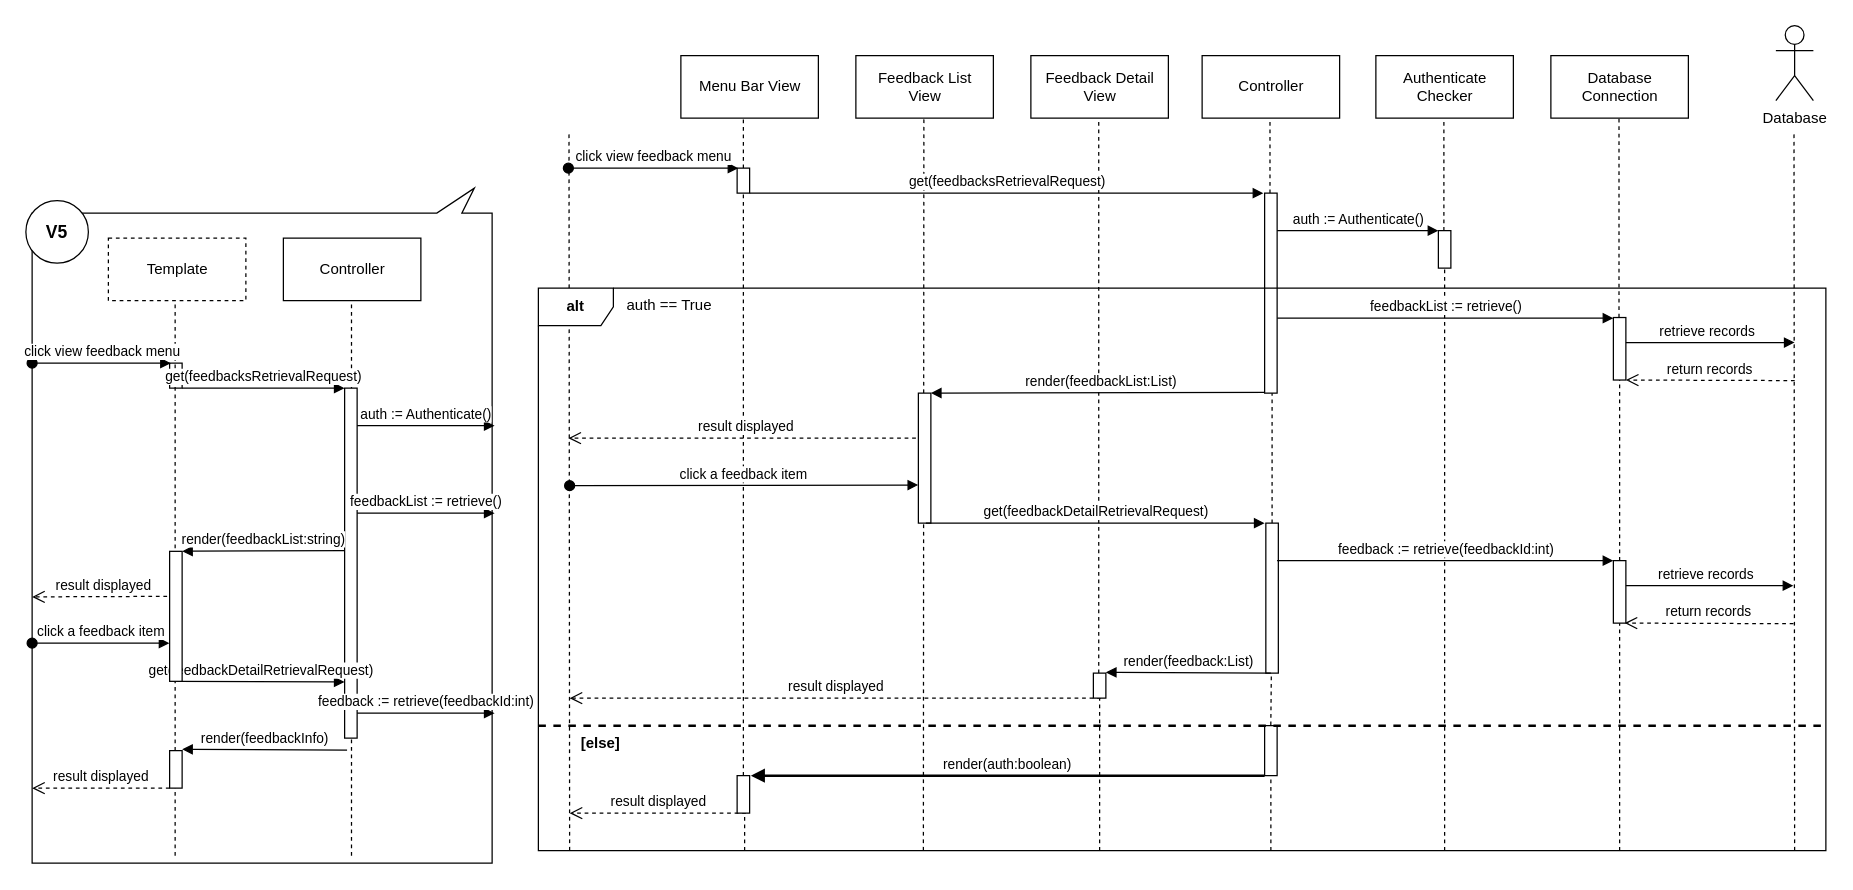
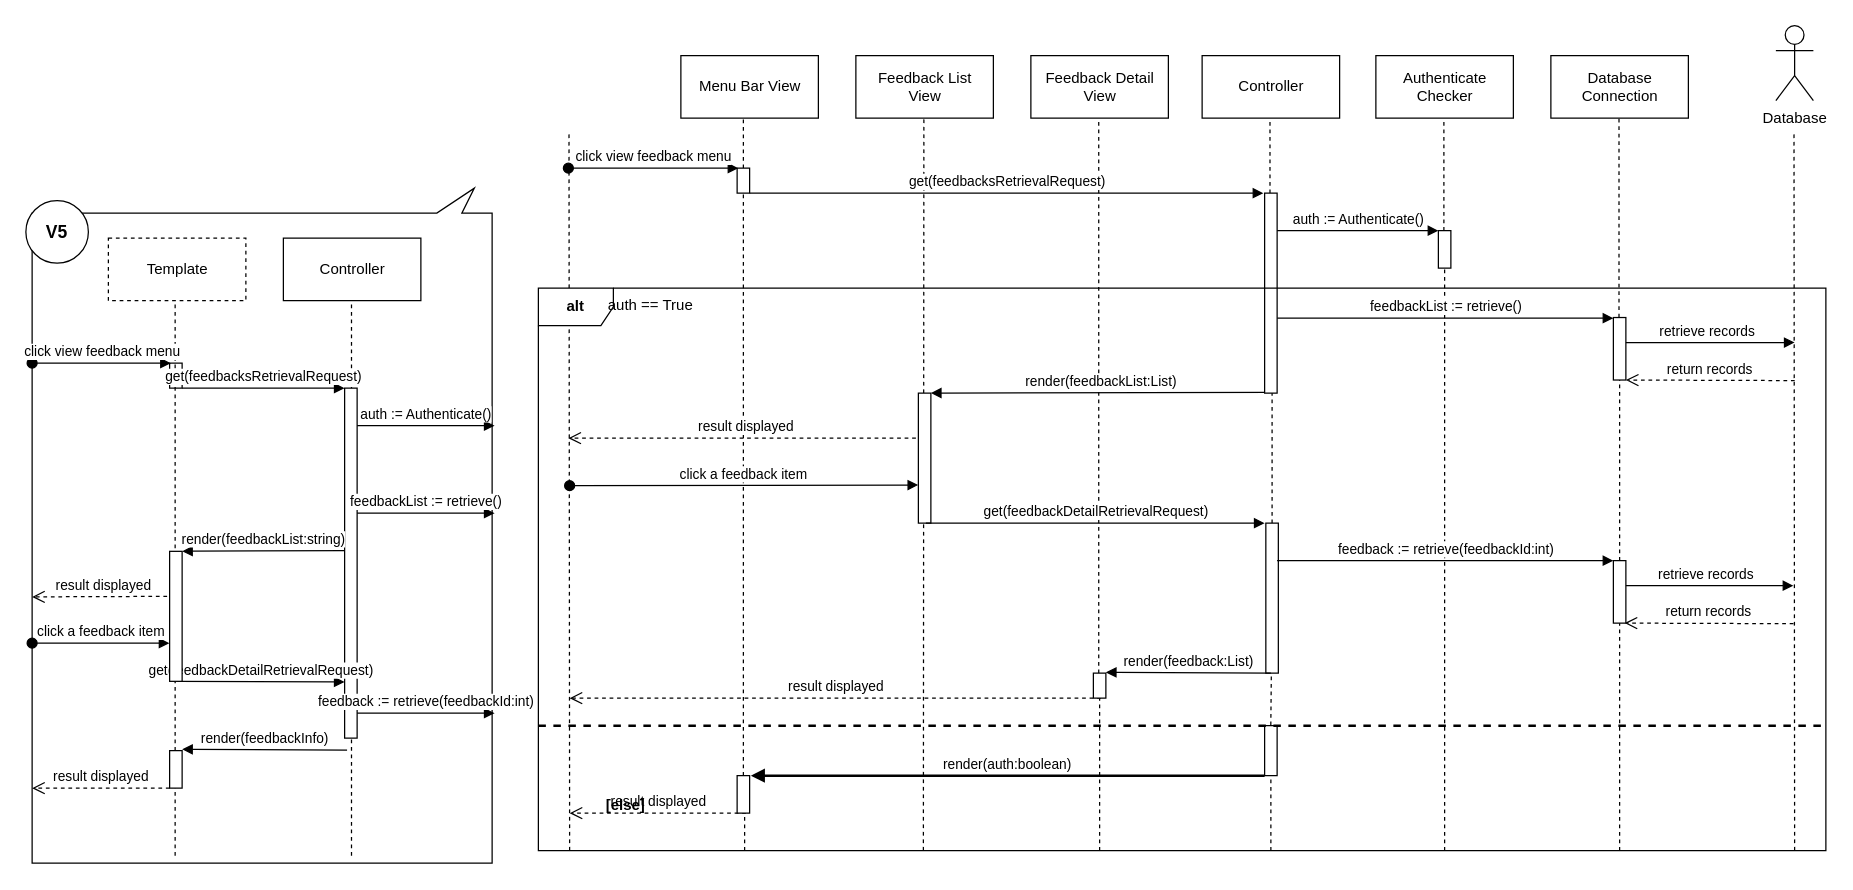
(669, 305) -> (651, 305)
(601, 743) -> (626, 806)
